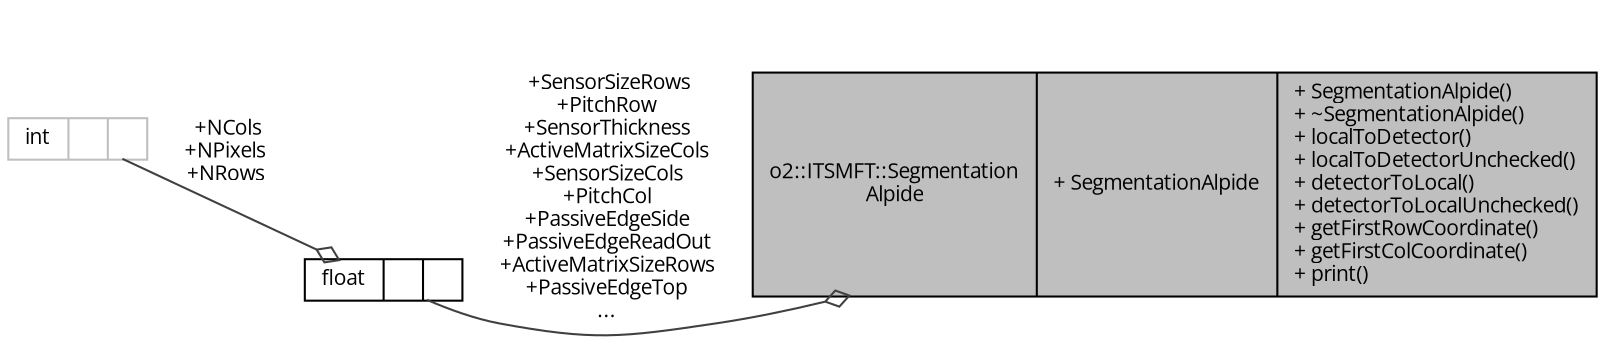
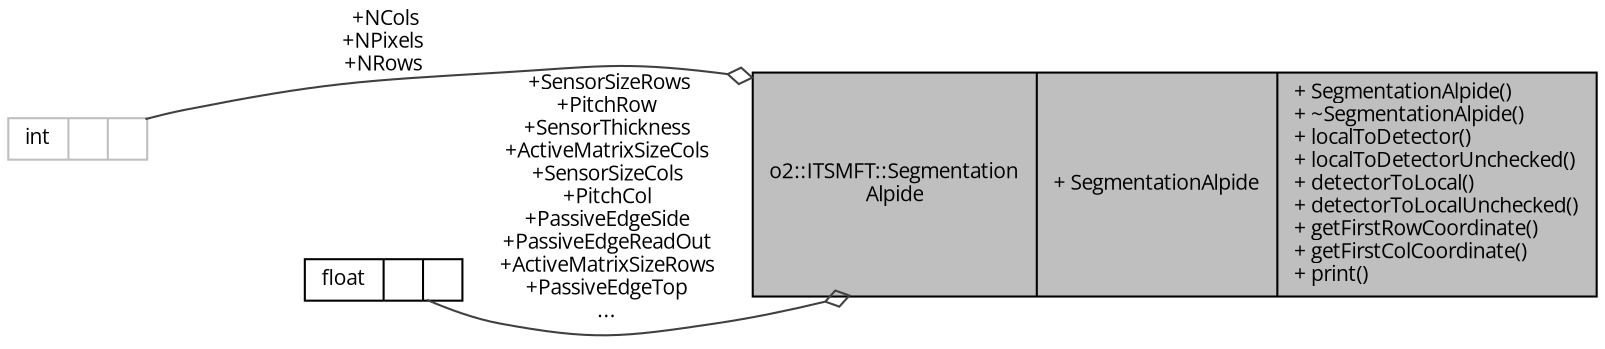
(219, 204) -> (435, 77)
